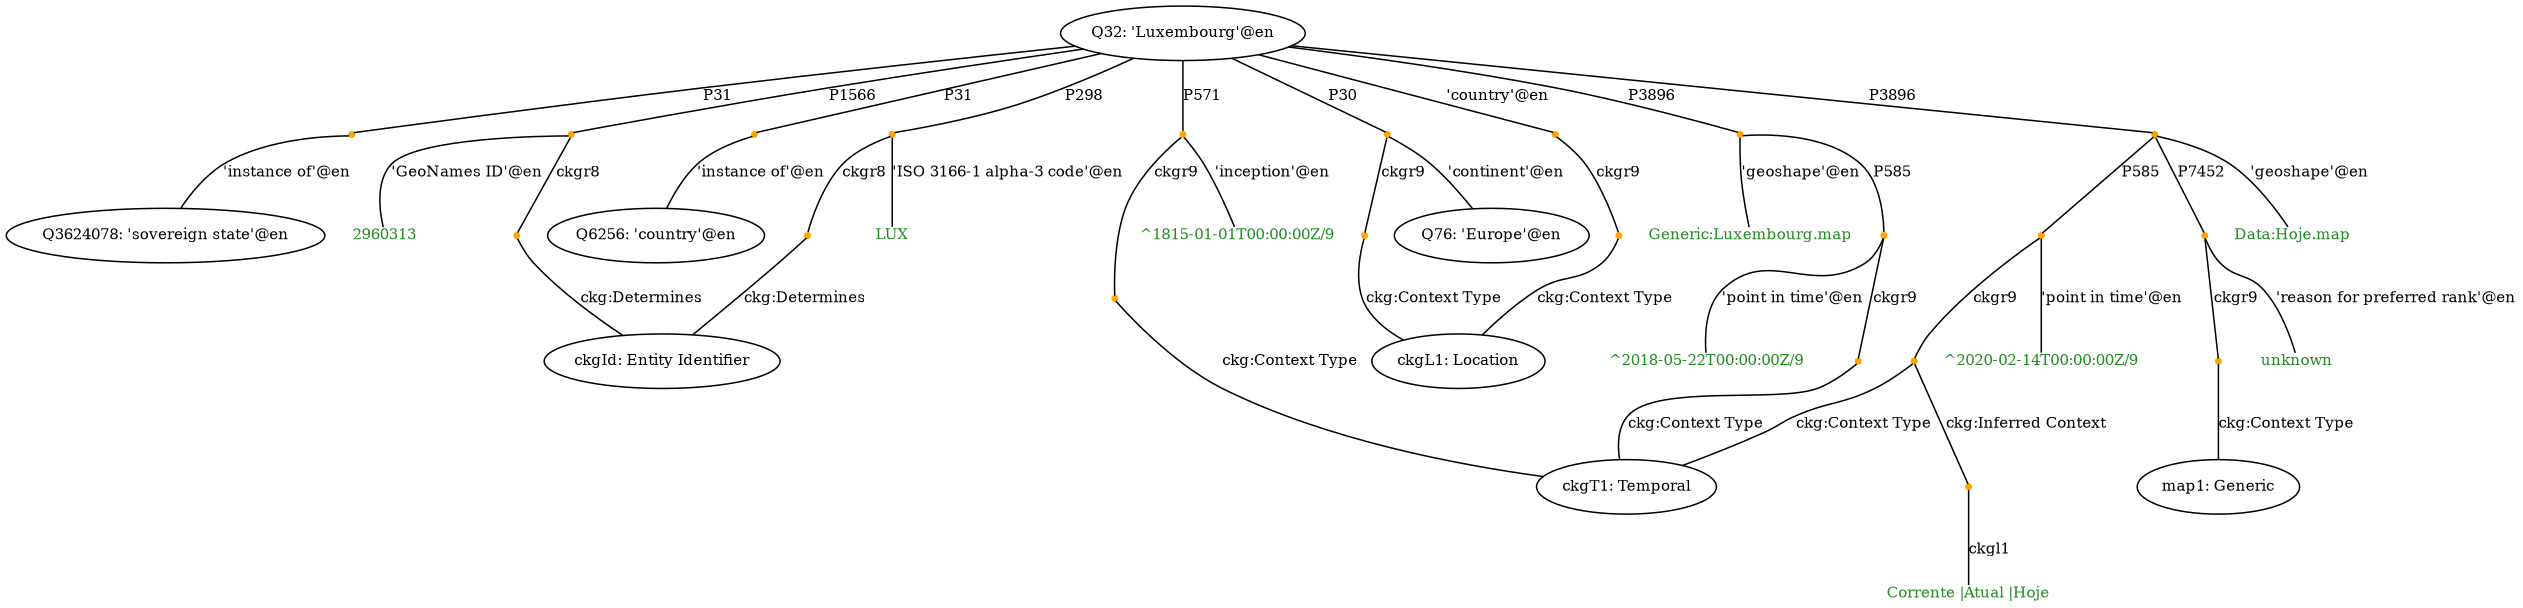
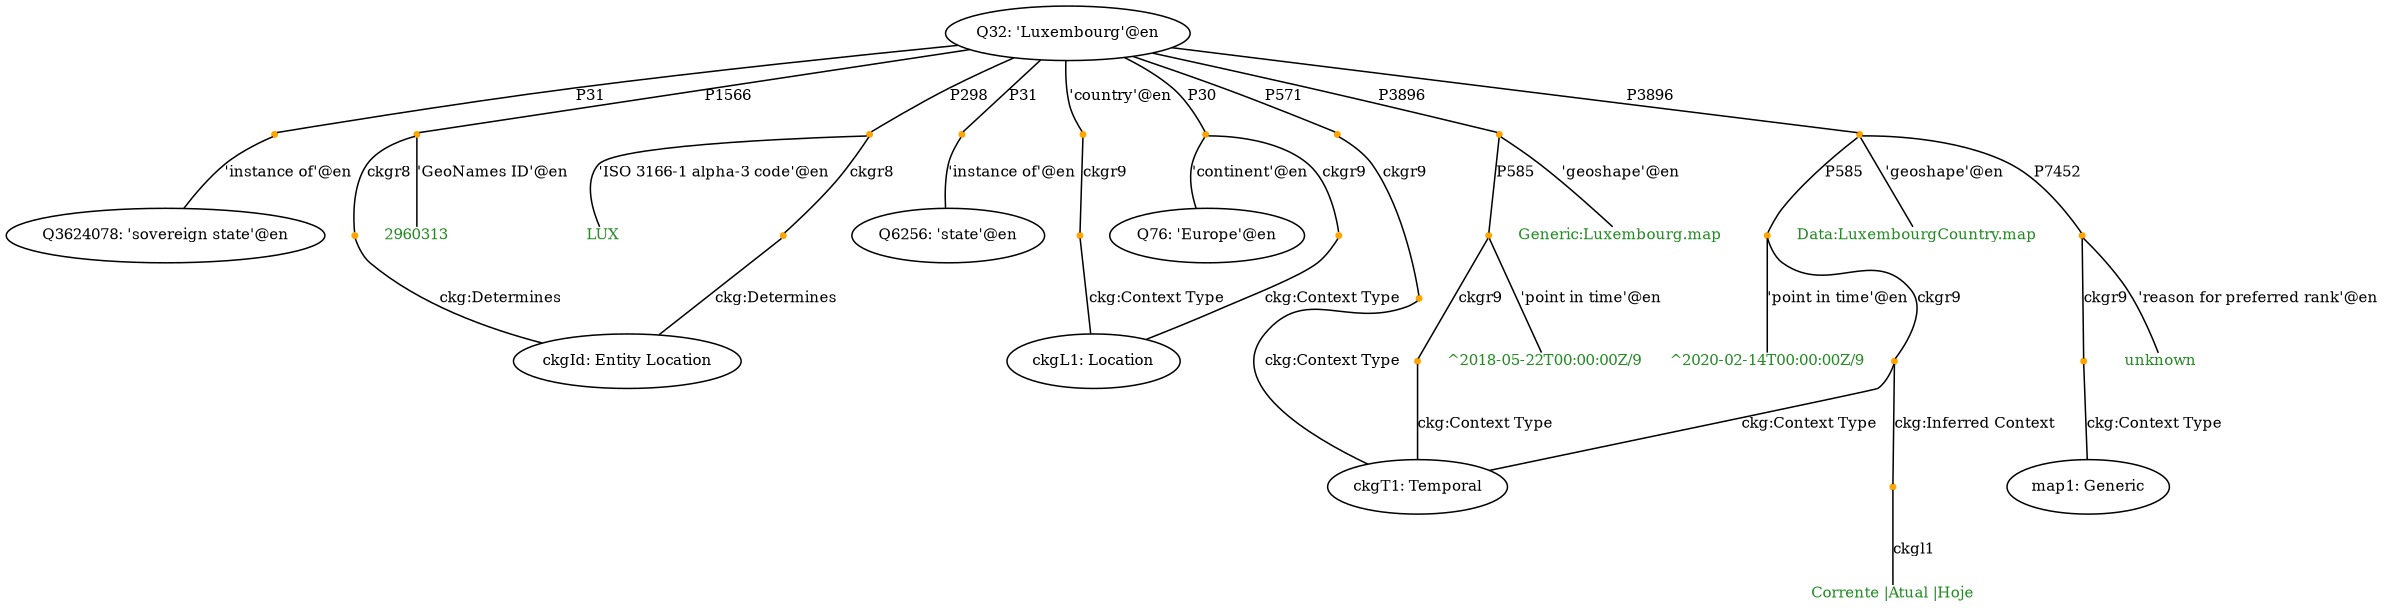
(656, 236) -> (948, 236)
(1237, 236) -> none
(2293, 236) -> (1917, 236)
(662, 361) -> (627, 361)
